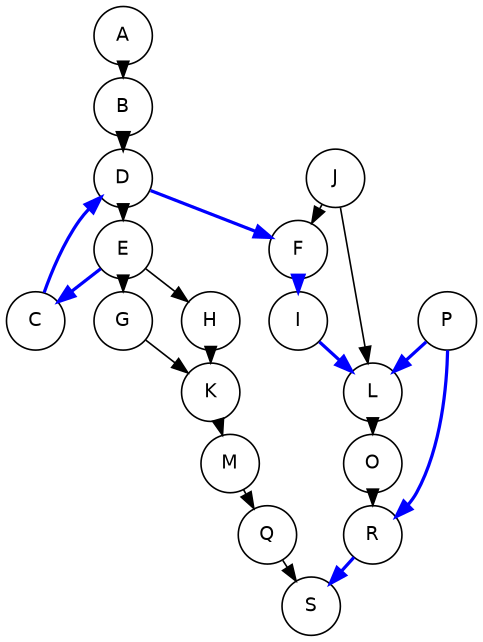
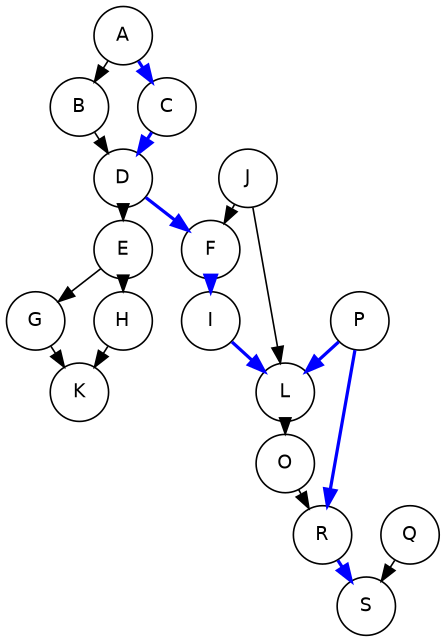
(123, 137) -> (97, 136)
(86, 280) -> (141, 65)
(230, 464) -> none
